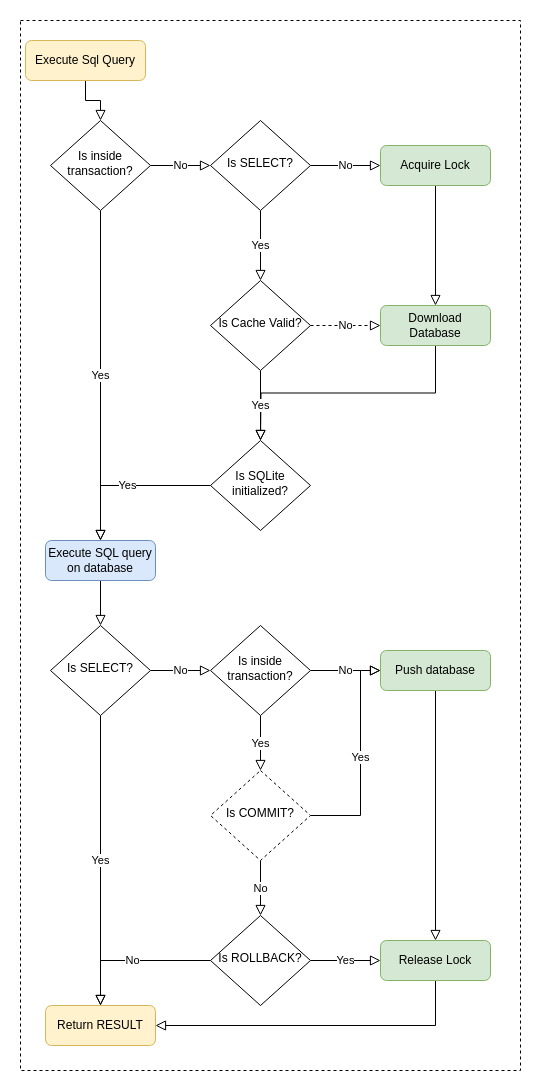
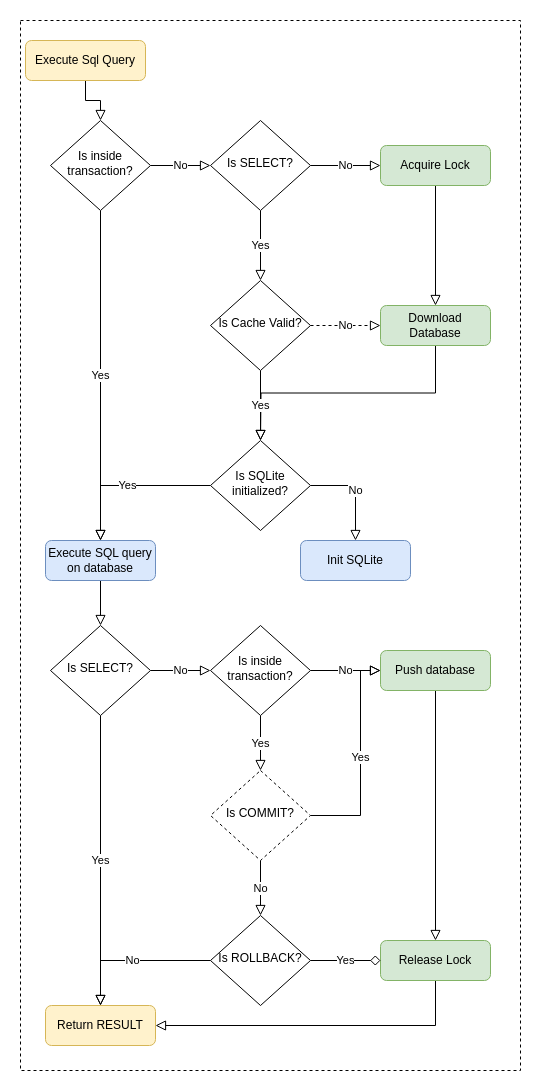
none -> (355, 486)
none -> (356, 561)
(369, 961) -> (369, 961)
